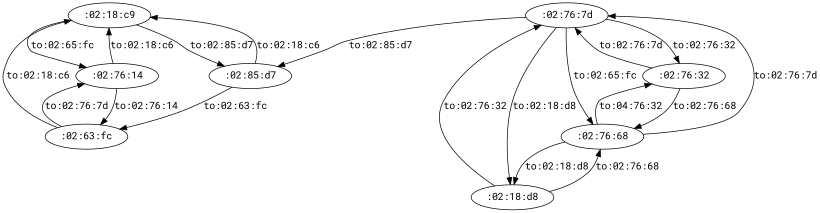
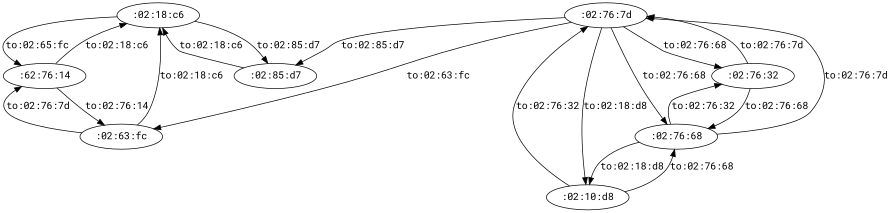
(109, 15) -> (158, 15)
(704, 46) -> (695, 46)
(117, 76) -> (45, 76)
(605, 76) -> (674, 76)
(631, 106) -> (703, 106)
(181, 111) -> (366, 76)
(512, 197) -> (588, 197)
